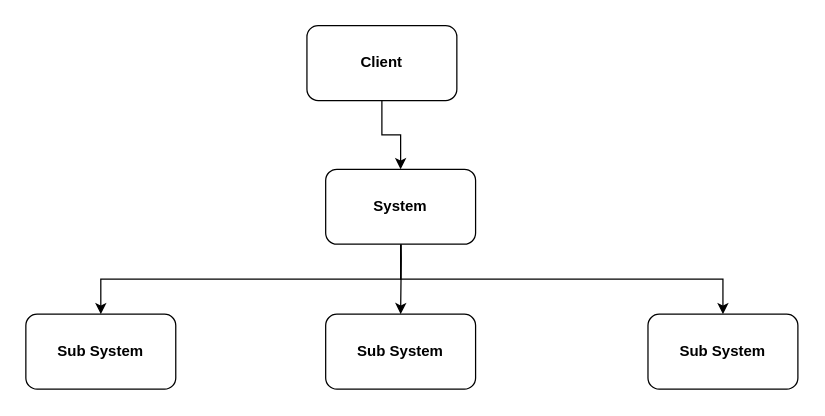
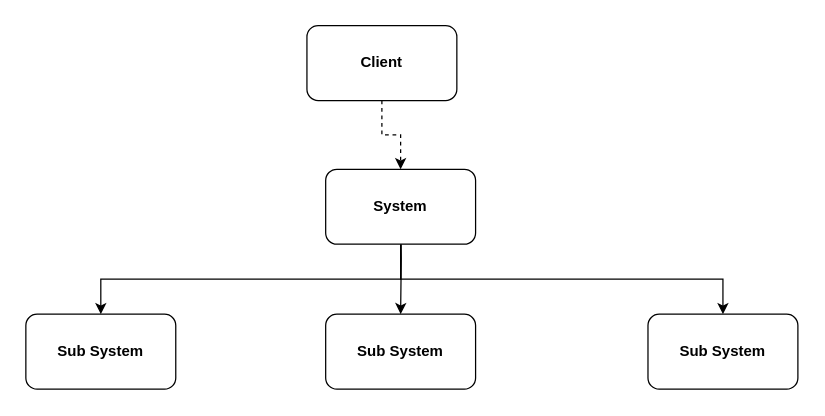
(386, 135) -> (386, 135)
